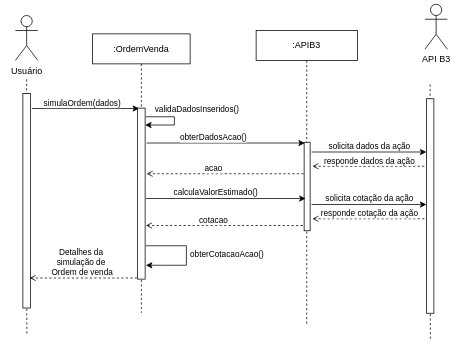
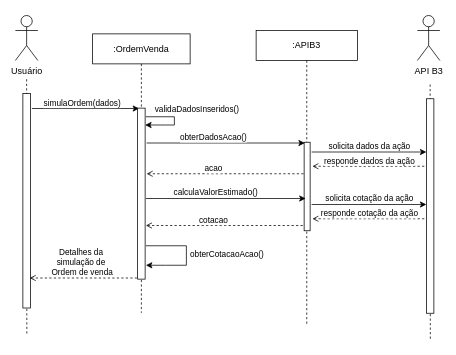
(436, 27) -> (429, 38)
